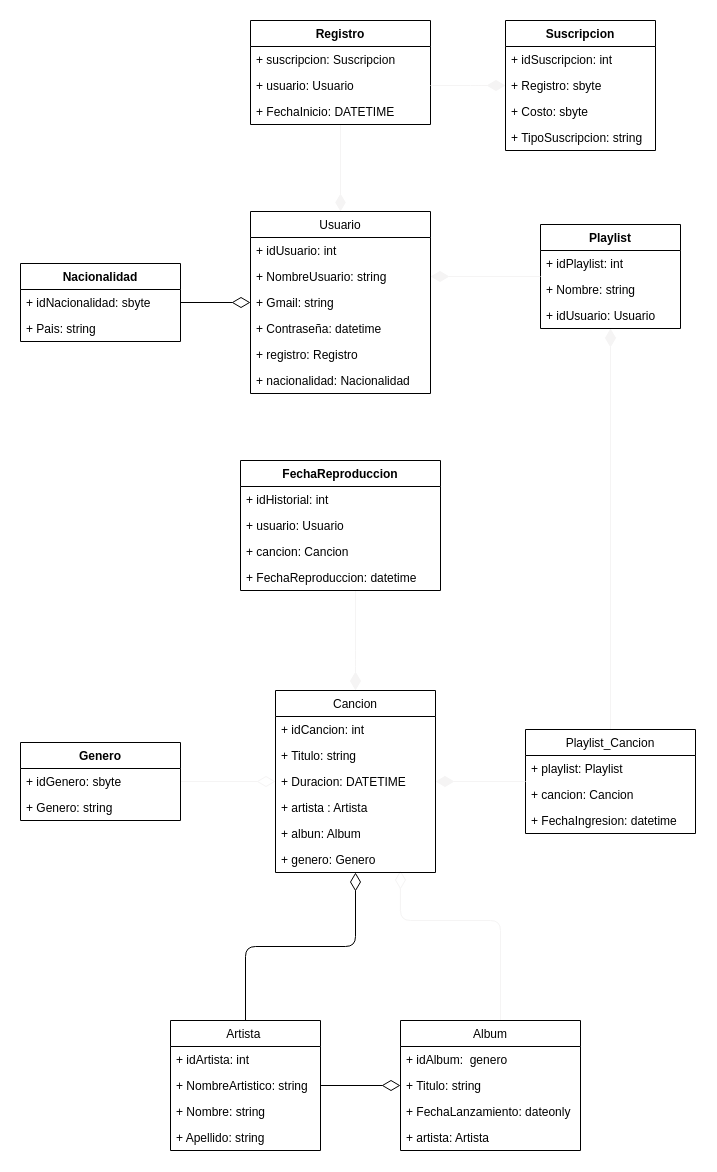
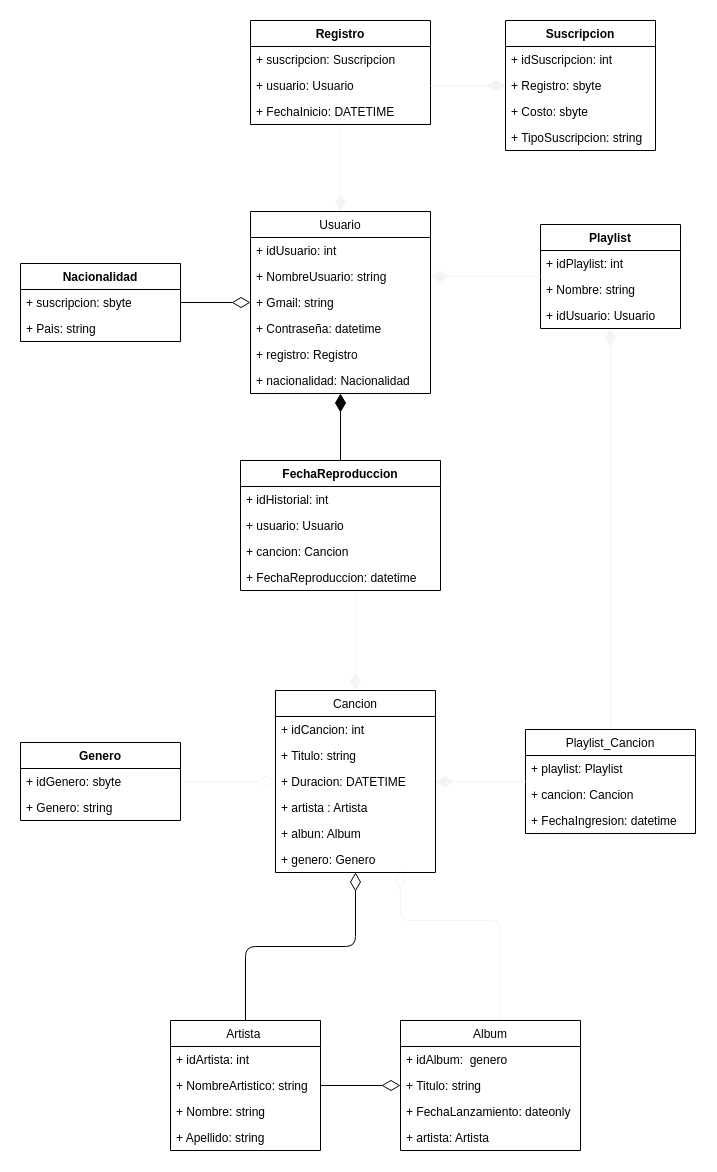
(92, 303) -> (85, 303)
none -> (341, 435)
